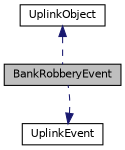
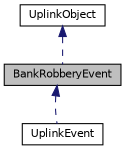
(70, 99) -> (56, 110)
